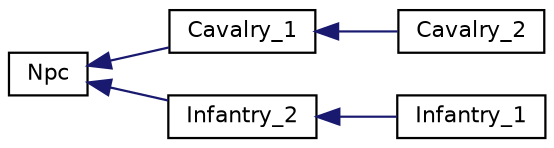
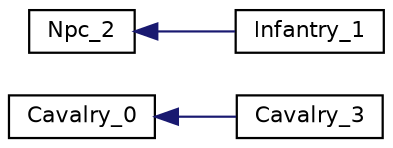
(242, 31) -> (82, 117)
(471, 31) -> (310, 117)
(48, 74) -> none
(242, 117) -> (82, 31)
